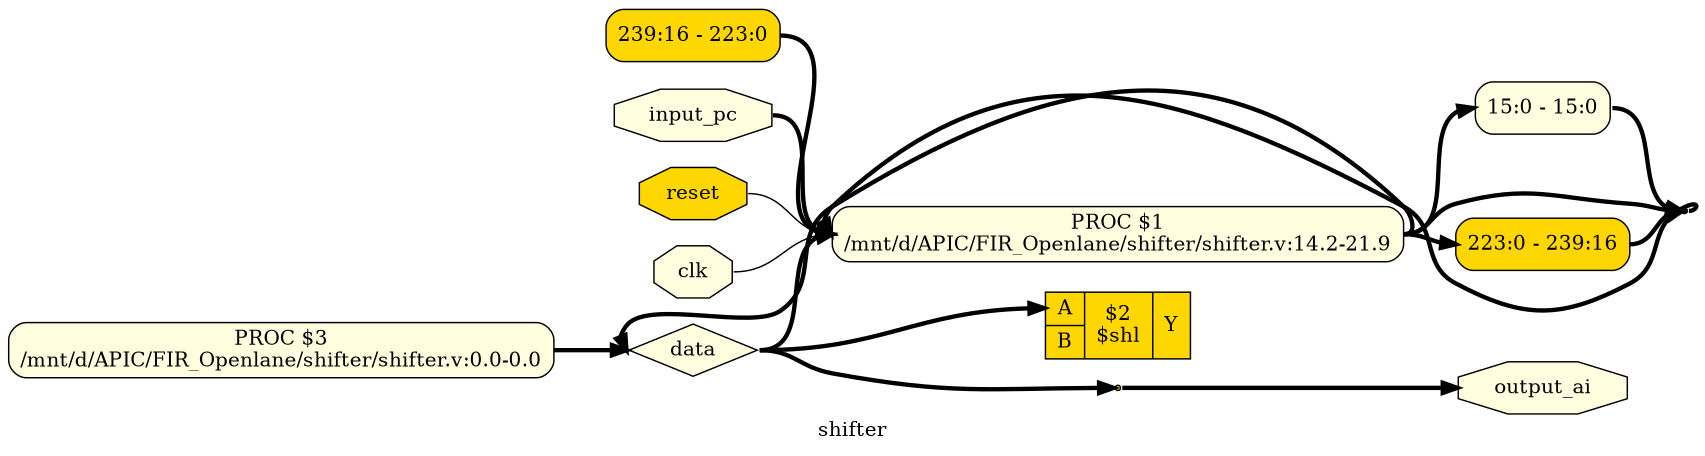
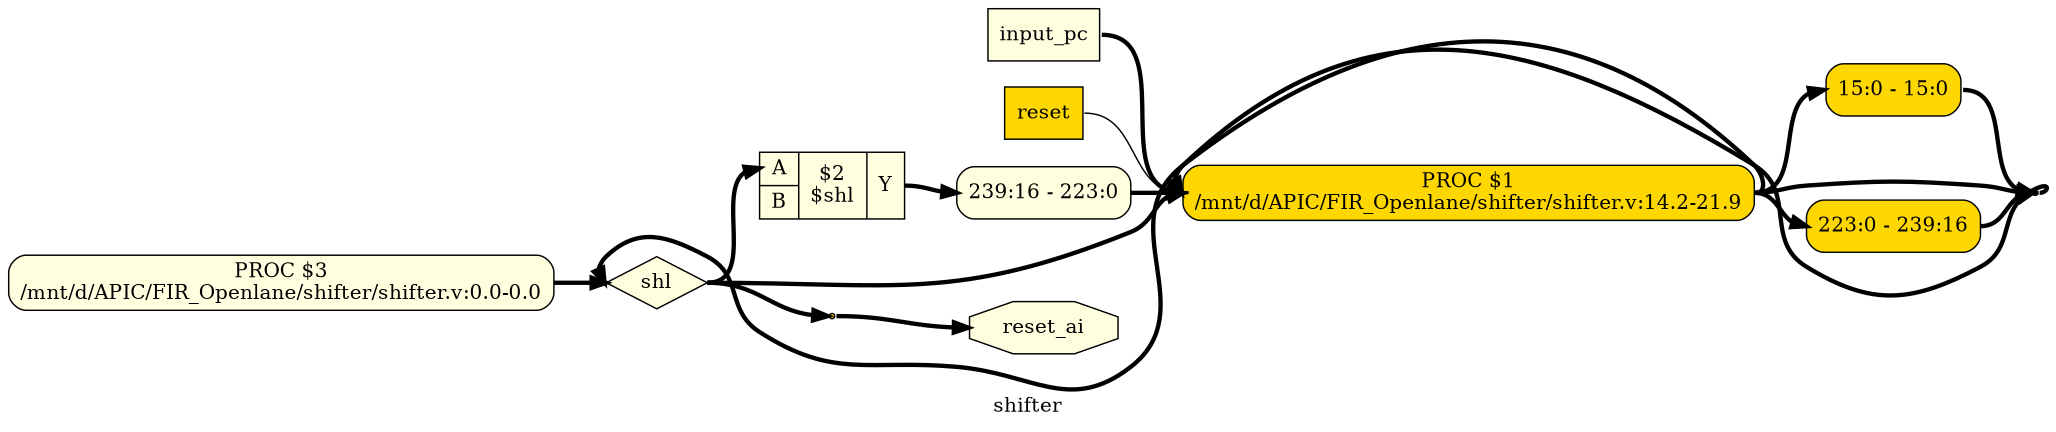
(693, 36) -> (1044, 193)
(1543, 108) -> (1894, 90)
(693, 115) -> (1044, 35)
none -> (923, 188)
(693, 194) -> (1044, 113)
(1118, 234) -> (1469, 193)
(693, 272) -> none
(1118, 326) -> (832, 186)
(693, 350) -> (657, 283)
(1543, 388) -> (1044, 328)
